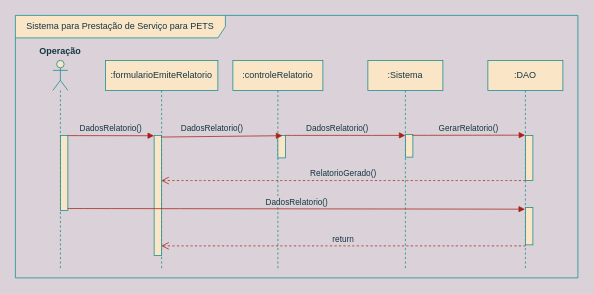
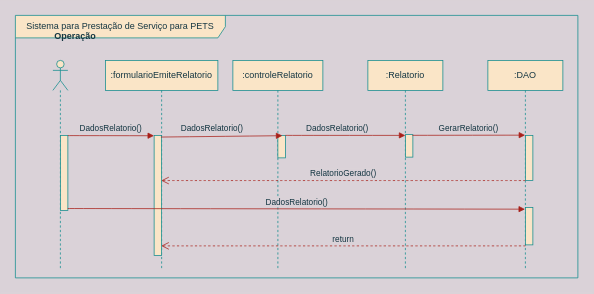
(60, 51) -> (75, 36)
(405, 75) -> (405, 75)
